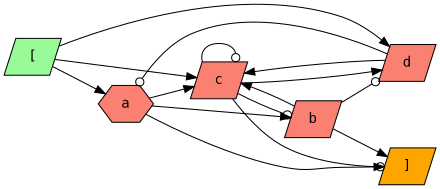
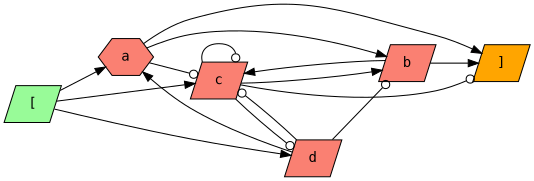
(257, 23) -> (218, 123)
(320, 64) -> (272, 117)
(307, 79) -> (261, 122)
(357, 93) -> (357, 114)
(167, 94) -> (169, 68)
(260, 104) -> (307, 79)
